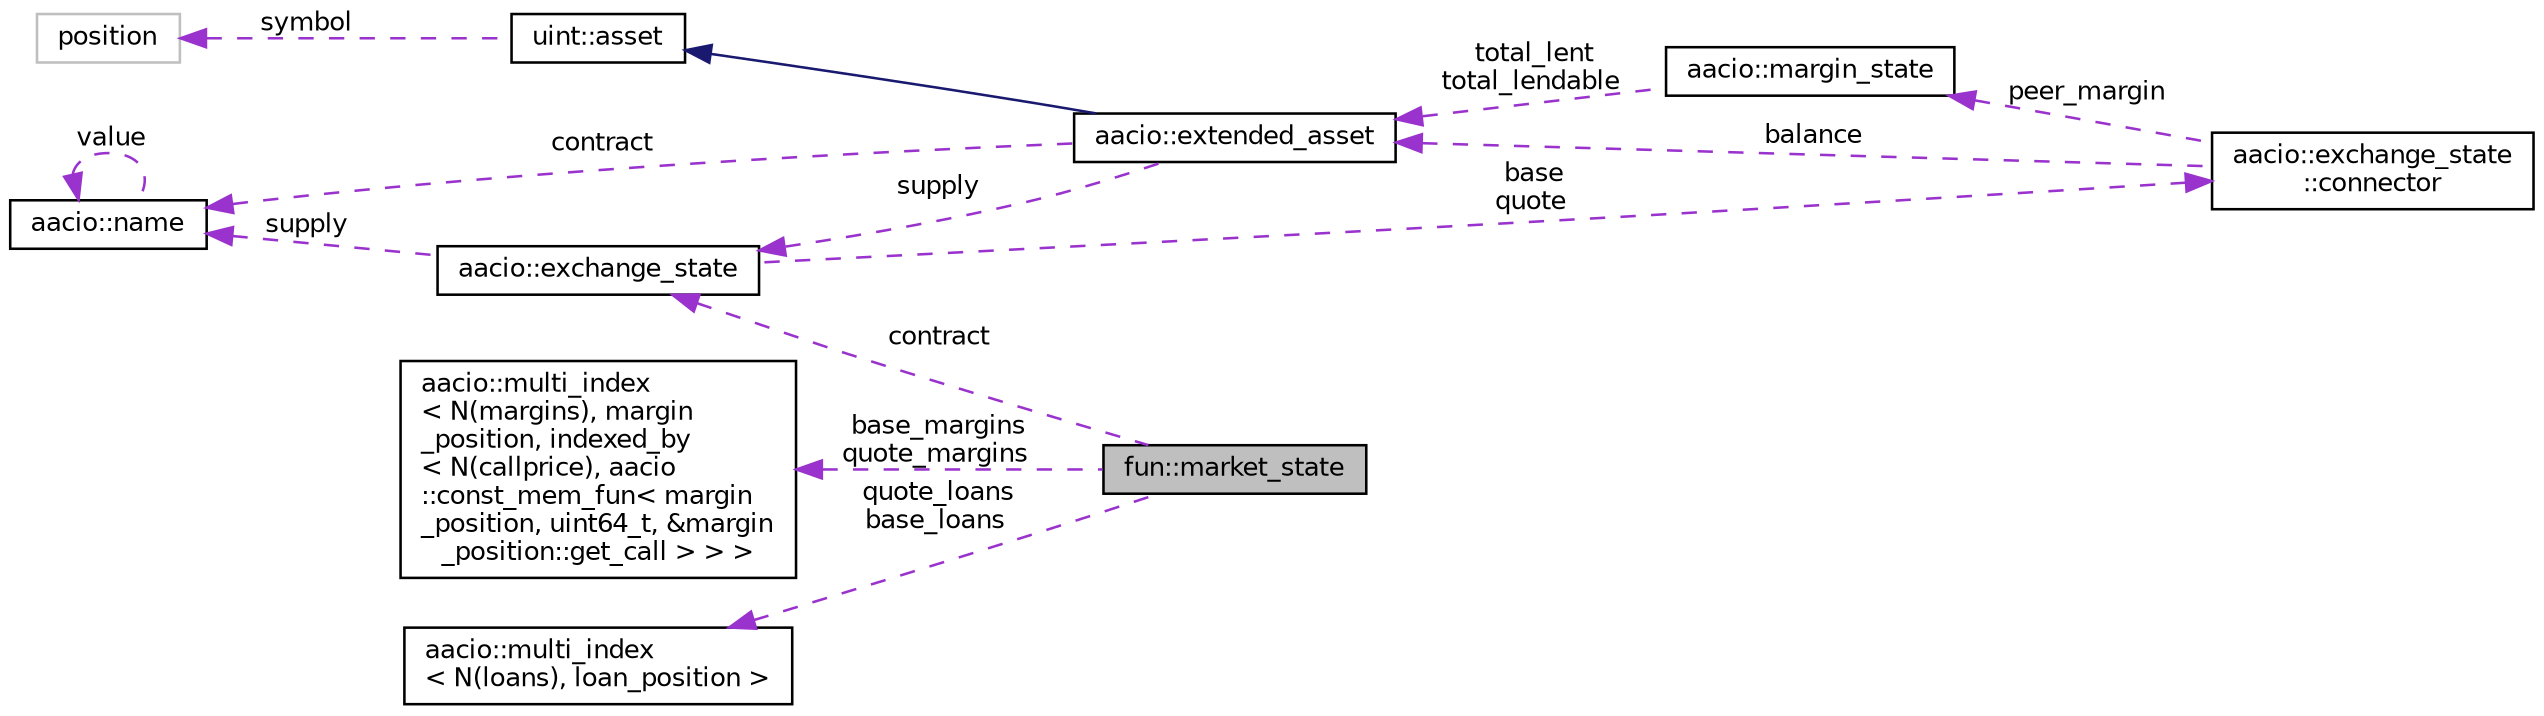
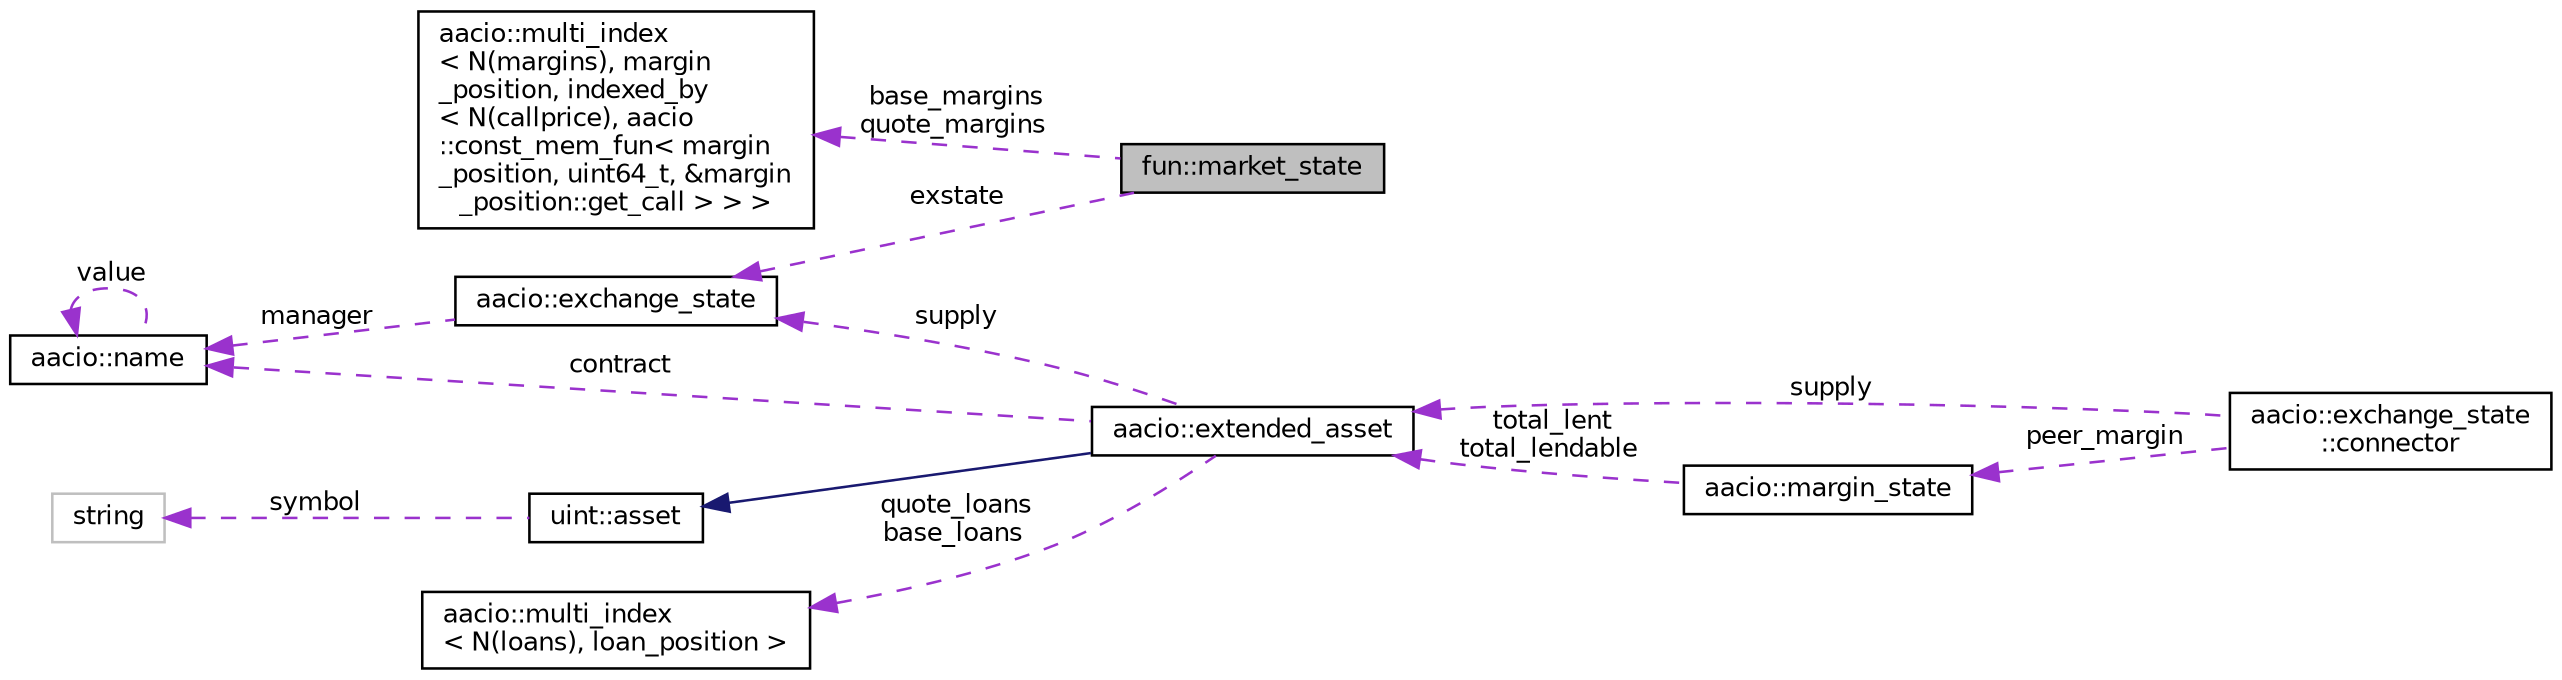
(108, 38) -> (108, 518)
(1810, 136) -> (1828, 389)
(1473, 225) -> none
(304, 226) -> (313, 318)
(935, 338) -> (953, 198)
(957, 558) -> (1035, 552)
